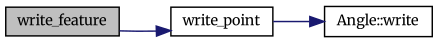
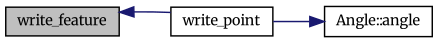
(378, 22) -> (378, 22)
(138, 31) -> (152, 12)
